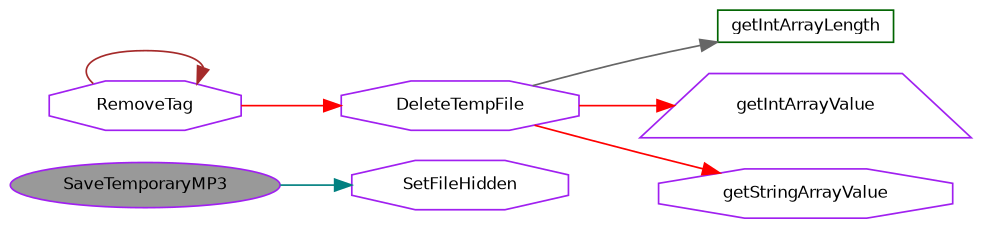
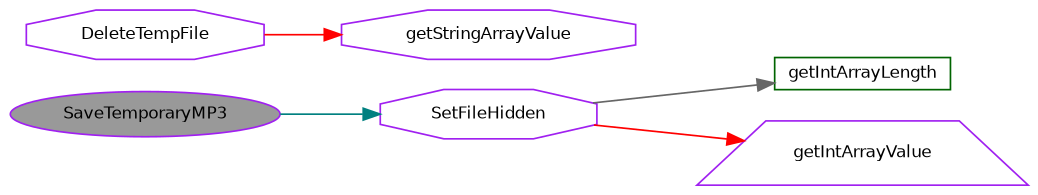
(616, 64) -> (675, 94)
(145, 106) -> none
(618, 106) -> (660, 132)
